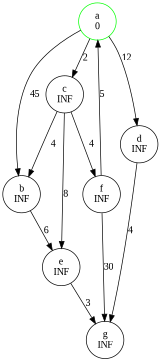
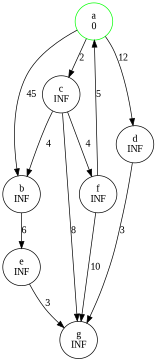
(63, 177) -> (70, 214)
(130, 231) -> (122, 231)
(109, 267) -> (95, 267)
